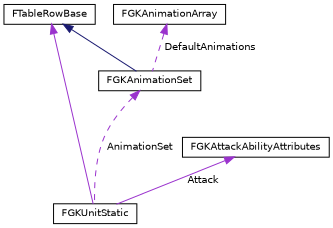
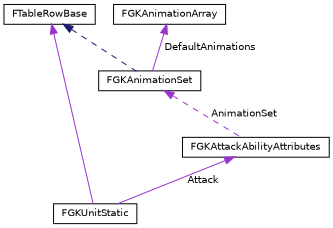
(104, 50) -> (104, 50)
(158, 53) -> (158, 53)
(101, 146) -> (207, 117)
